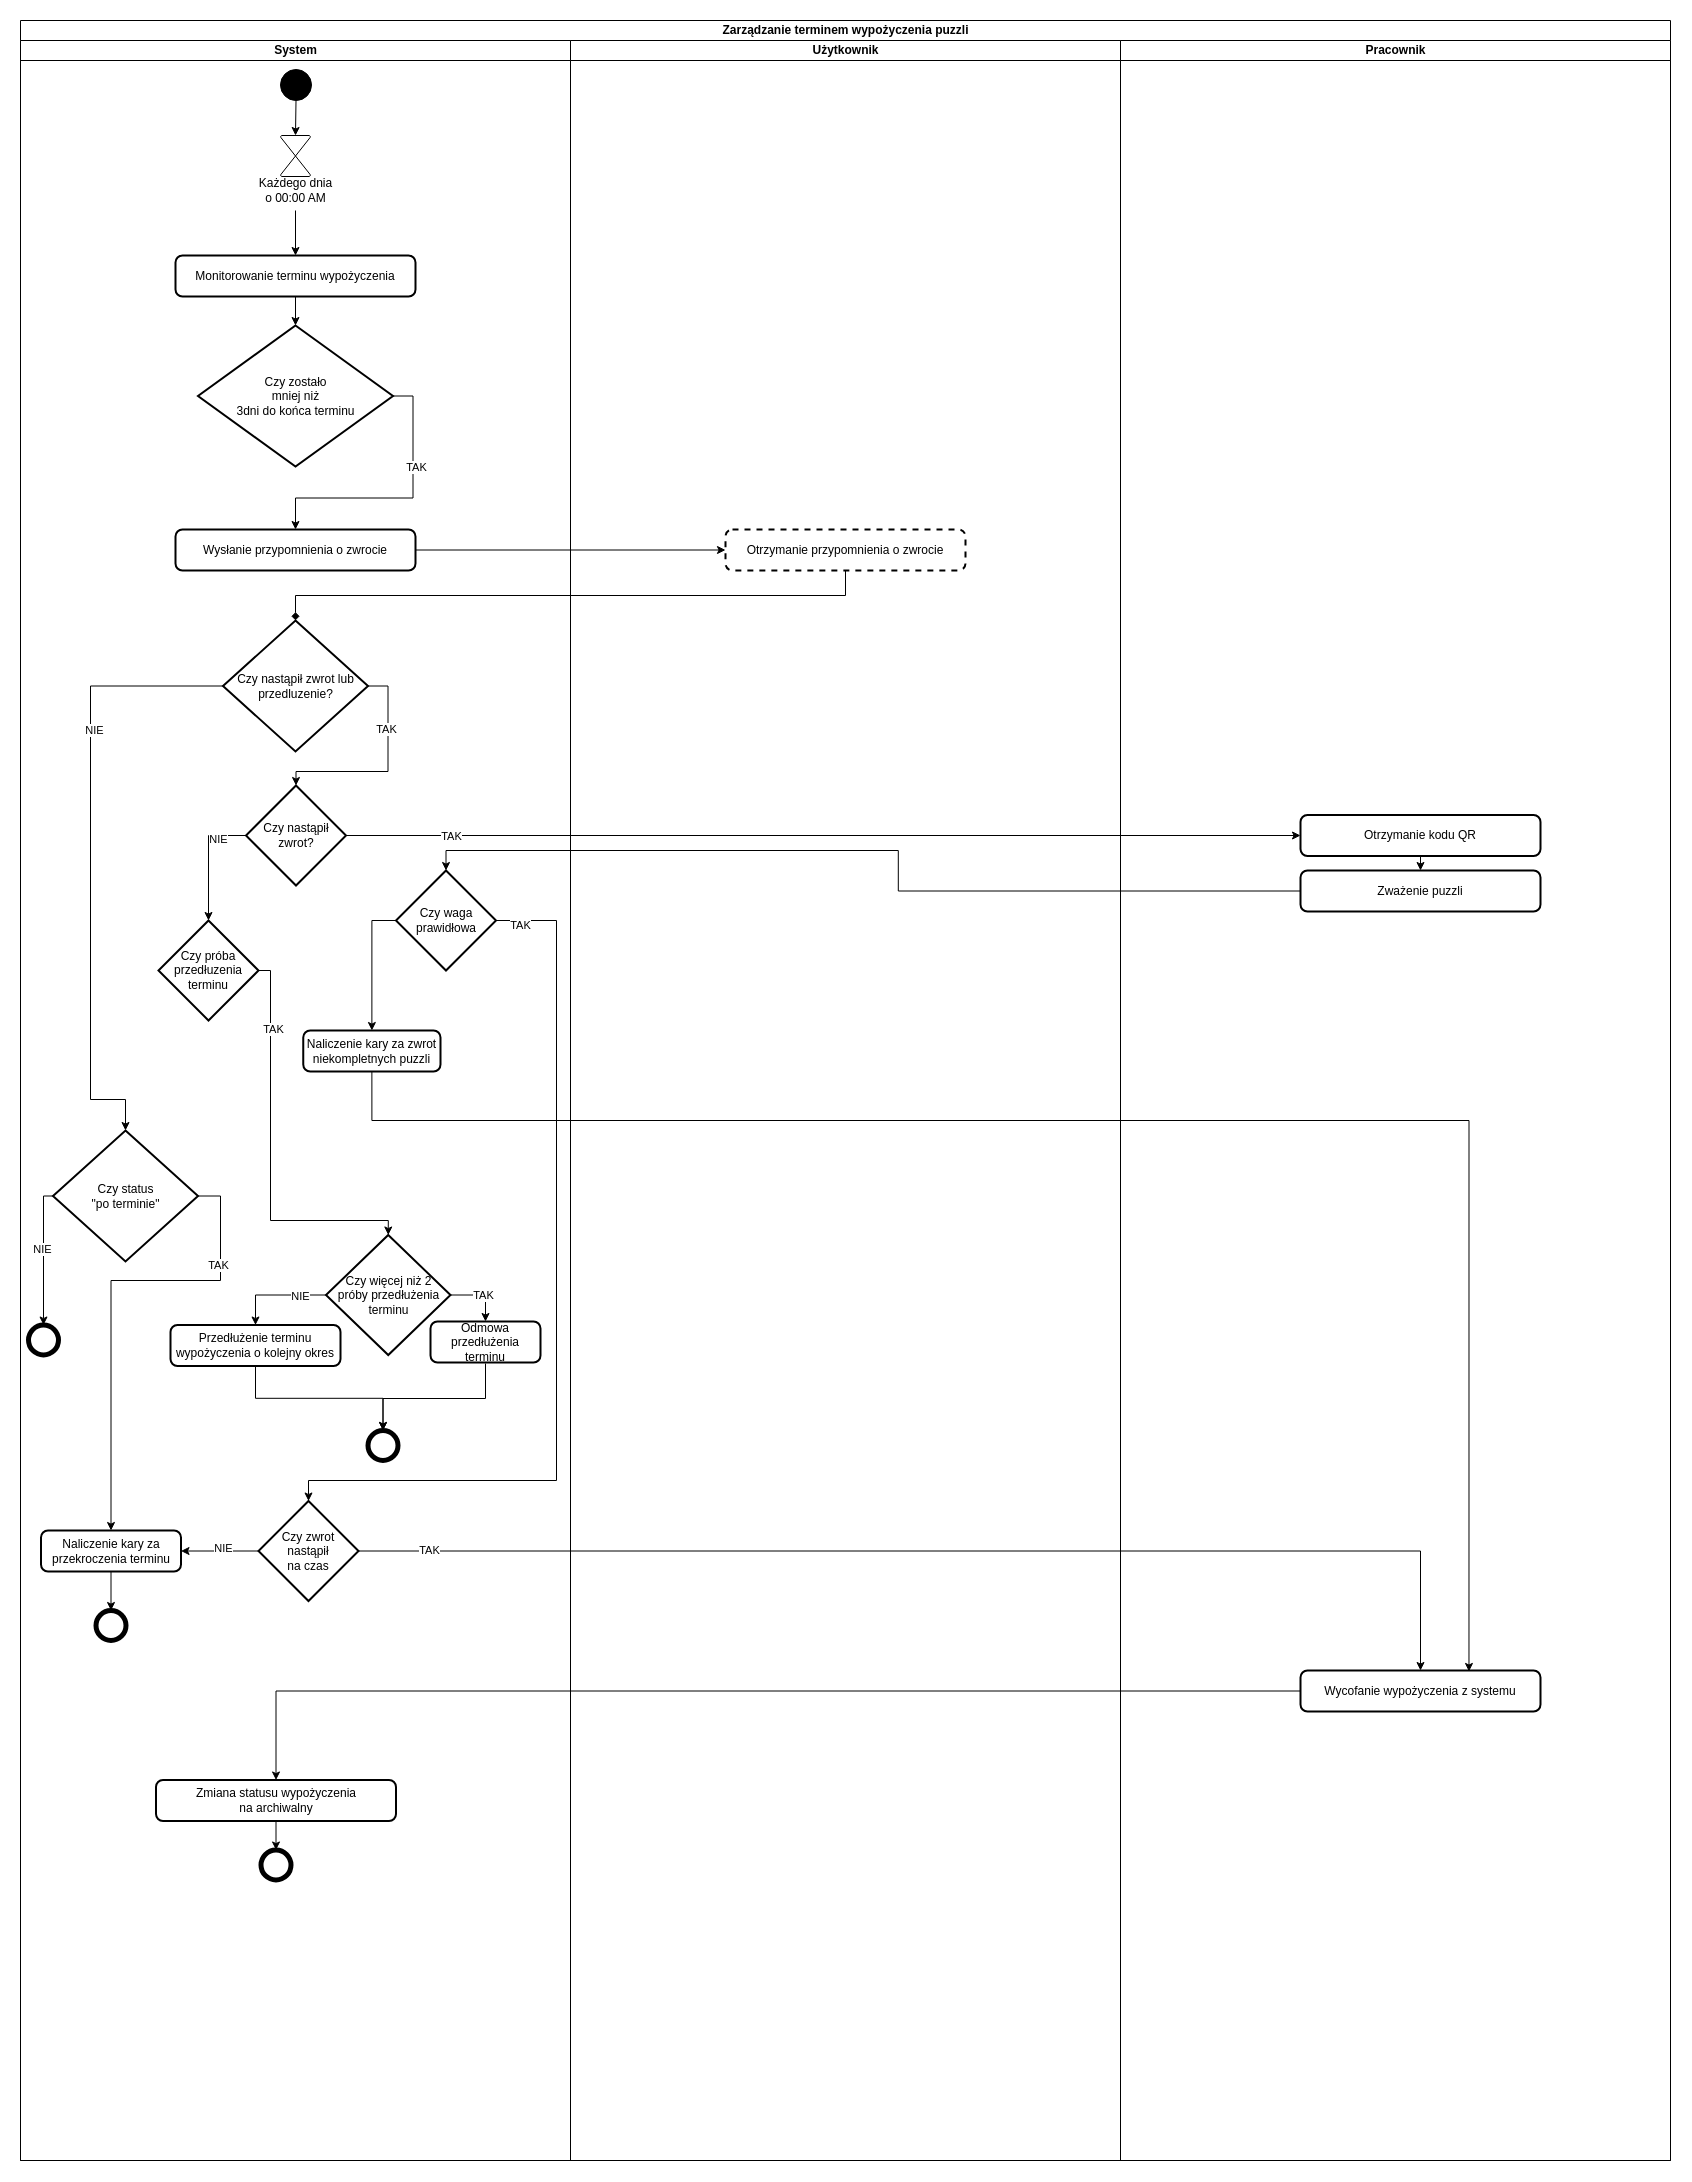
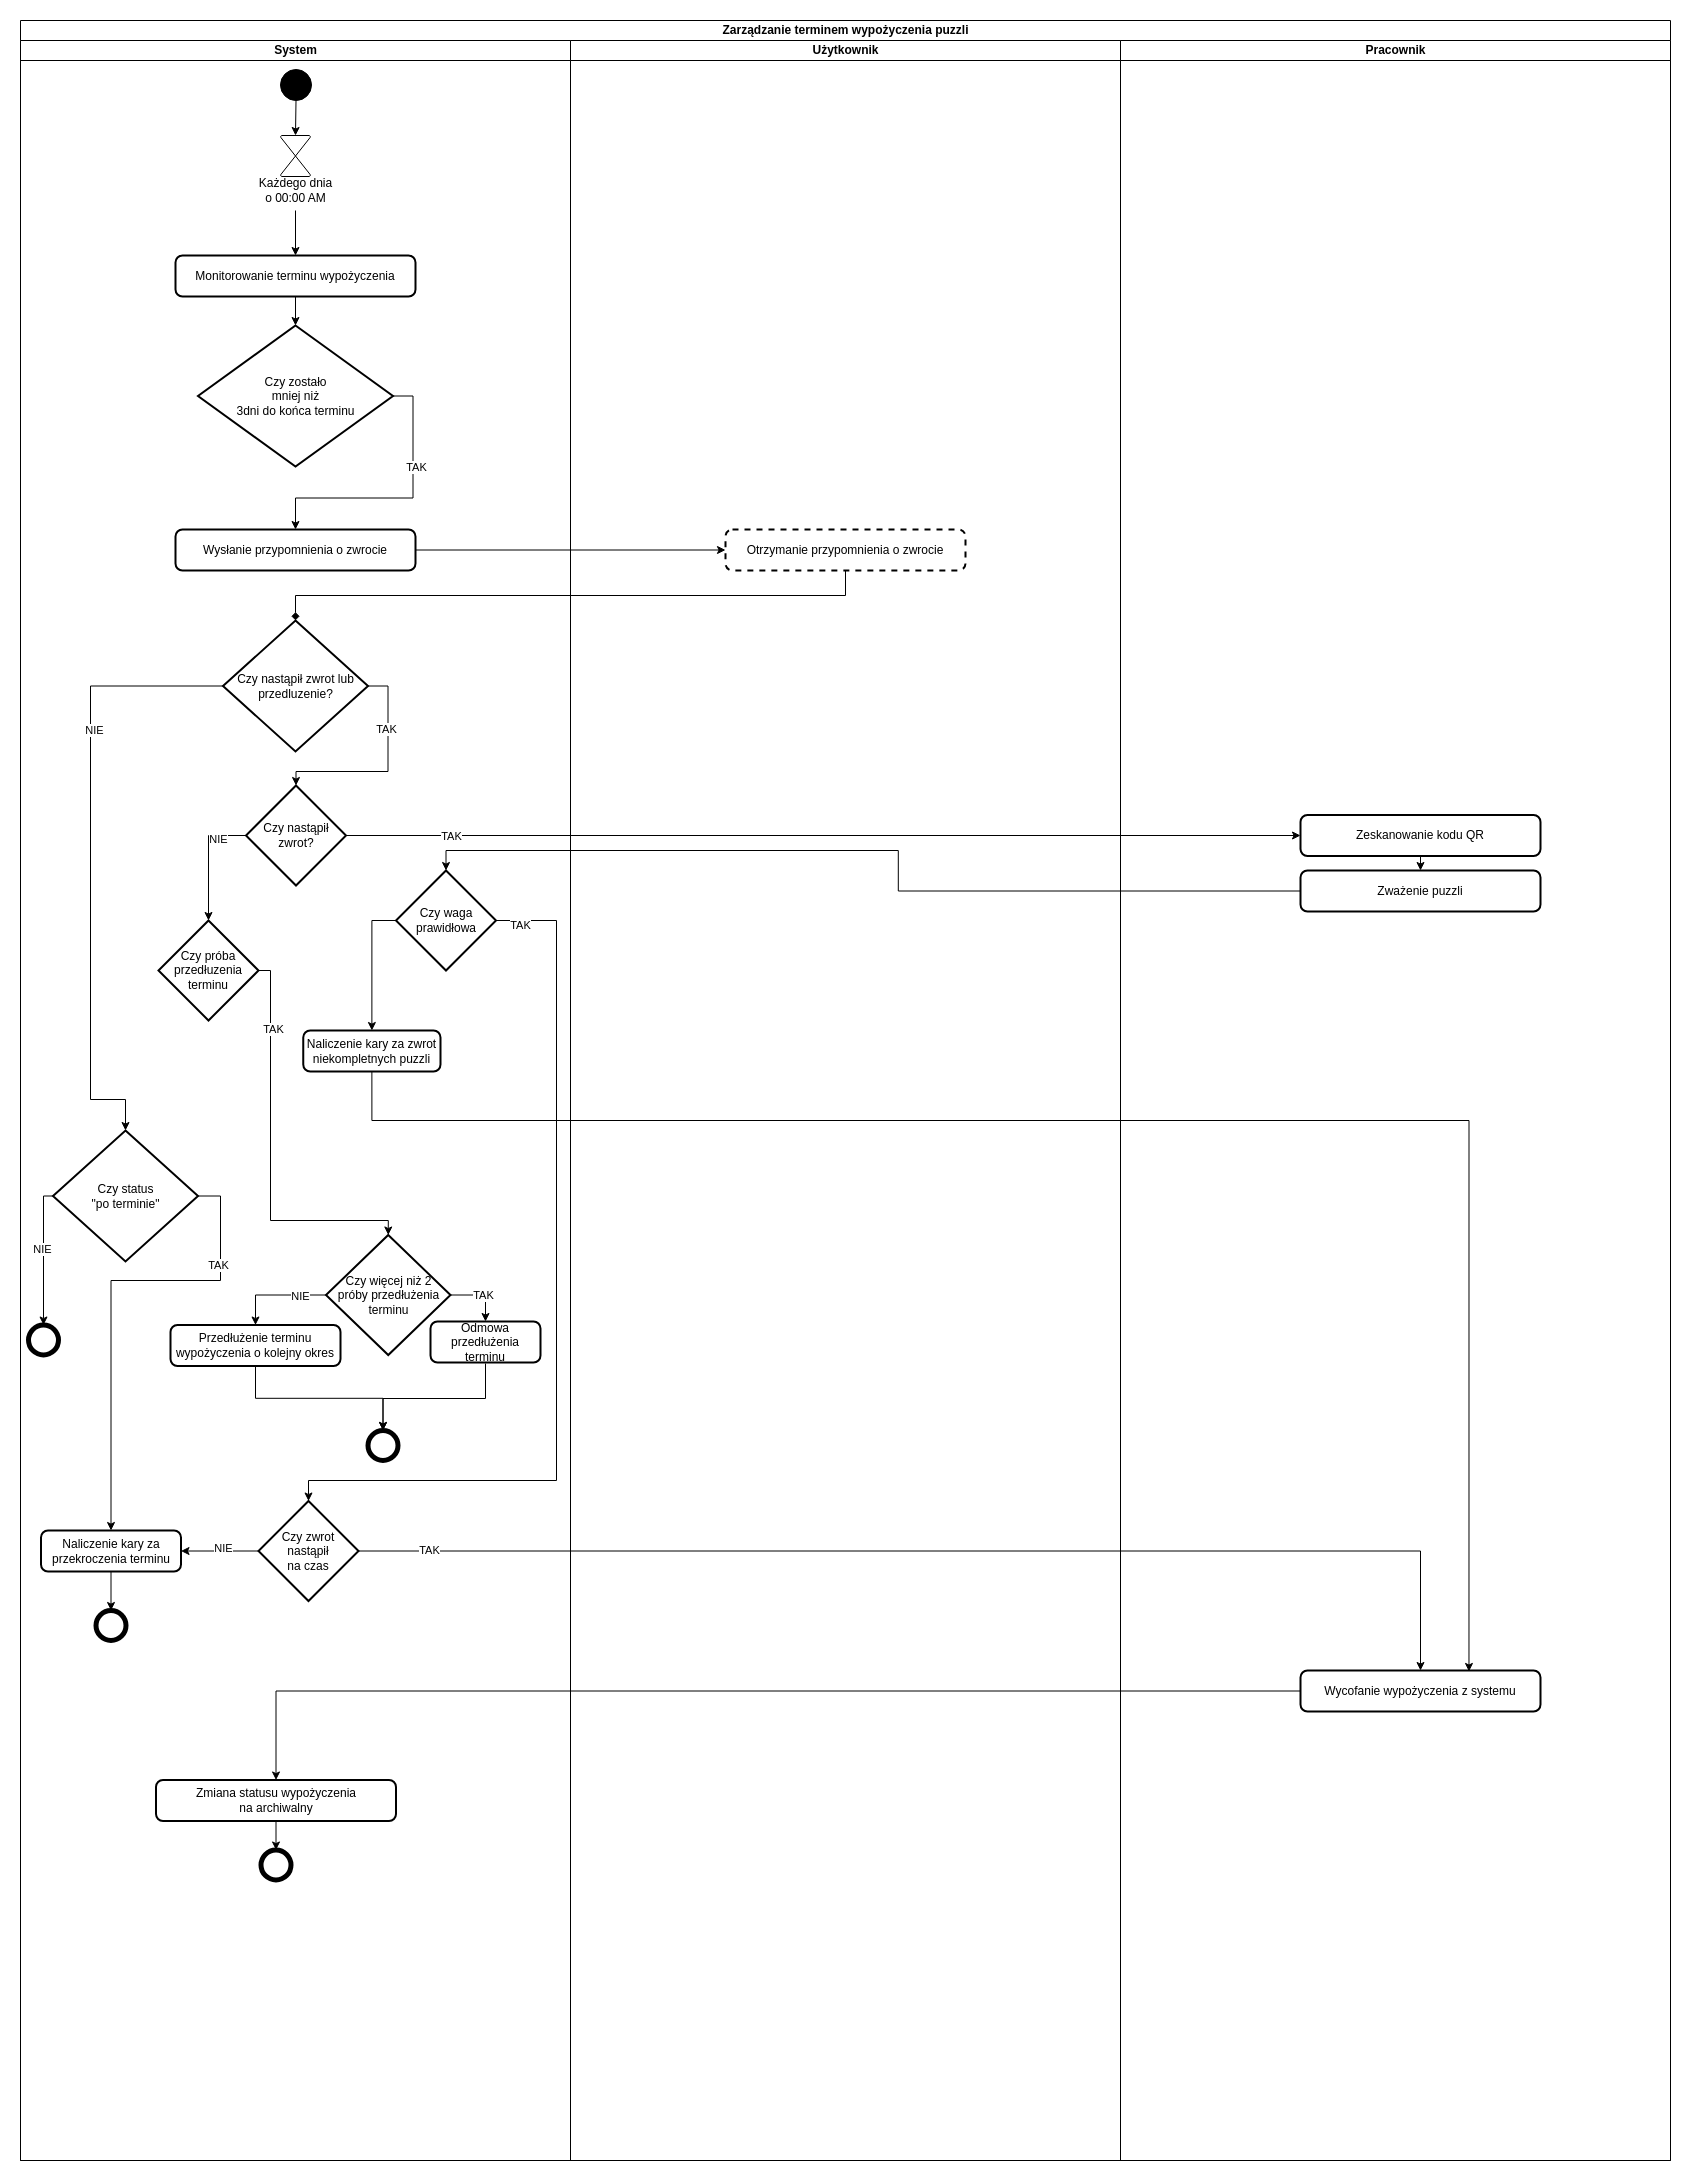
(1421, 836) -> (1421, 836)
